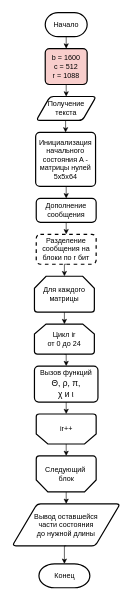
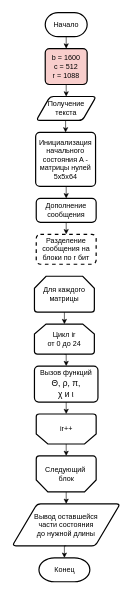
(65, 267) -> none
(65, 576) -> (65, 570)
